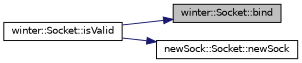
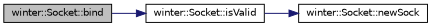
(143, 23) -> (124, 13)
(227, 50) -> (363, 13)
